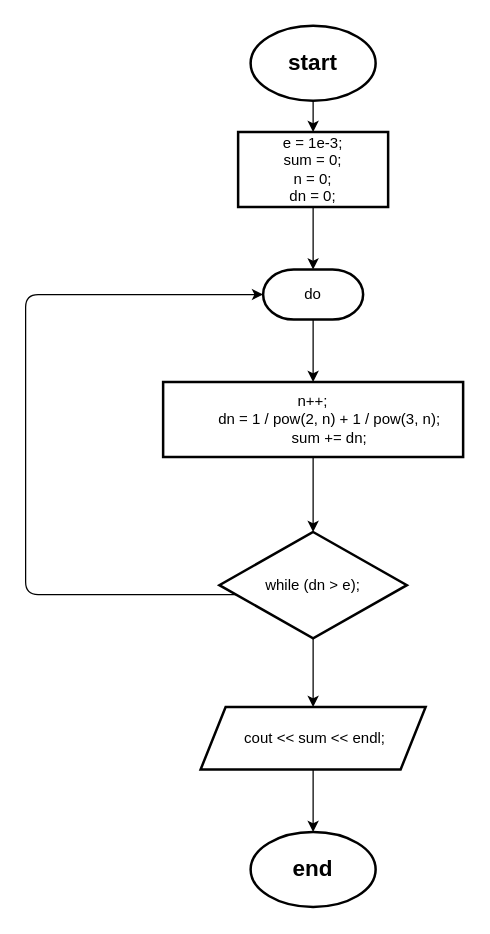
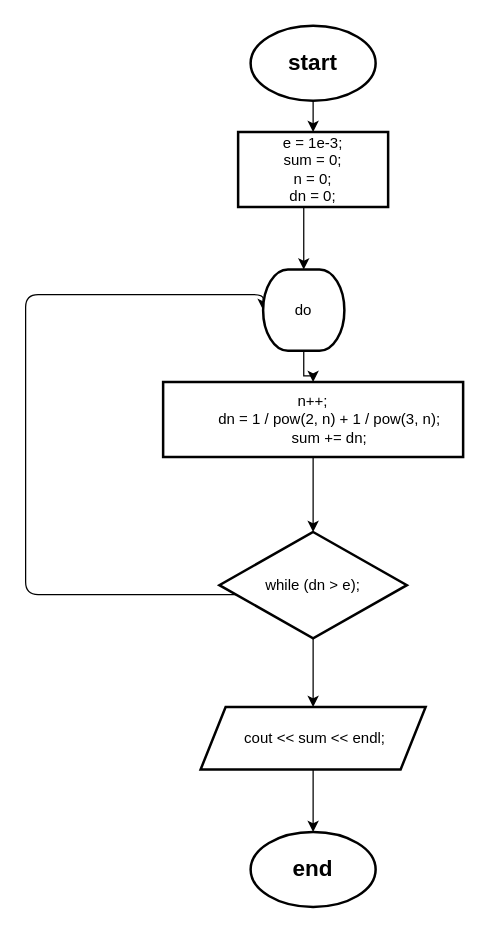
(313, 294) -> (304, 310)
